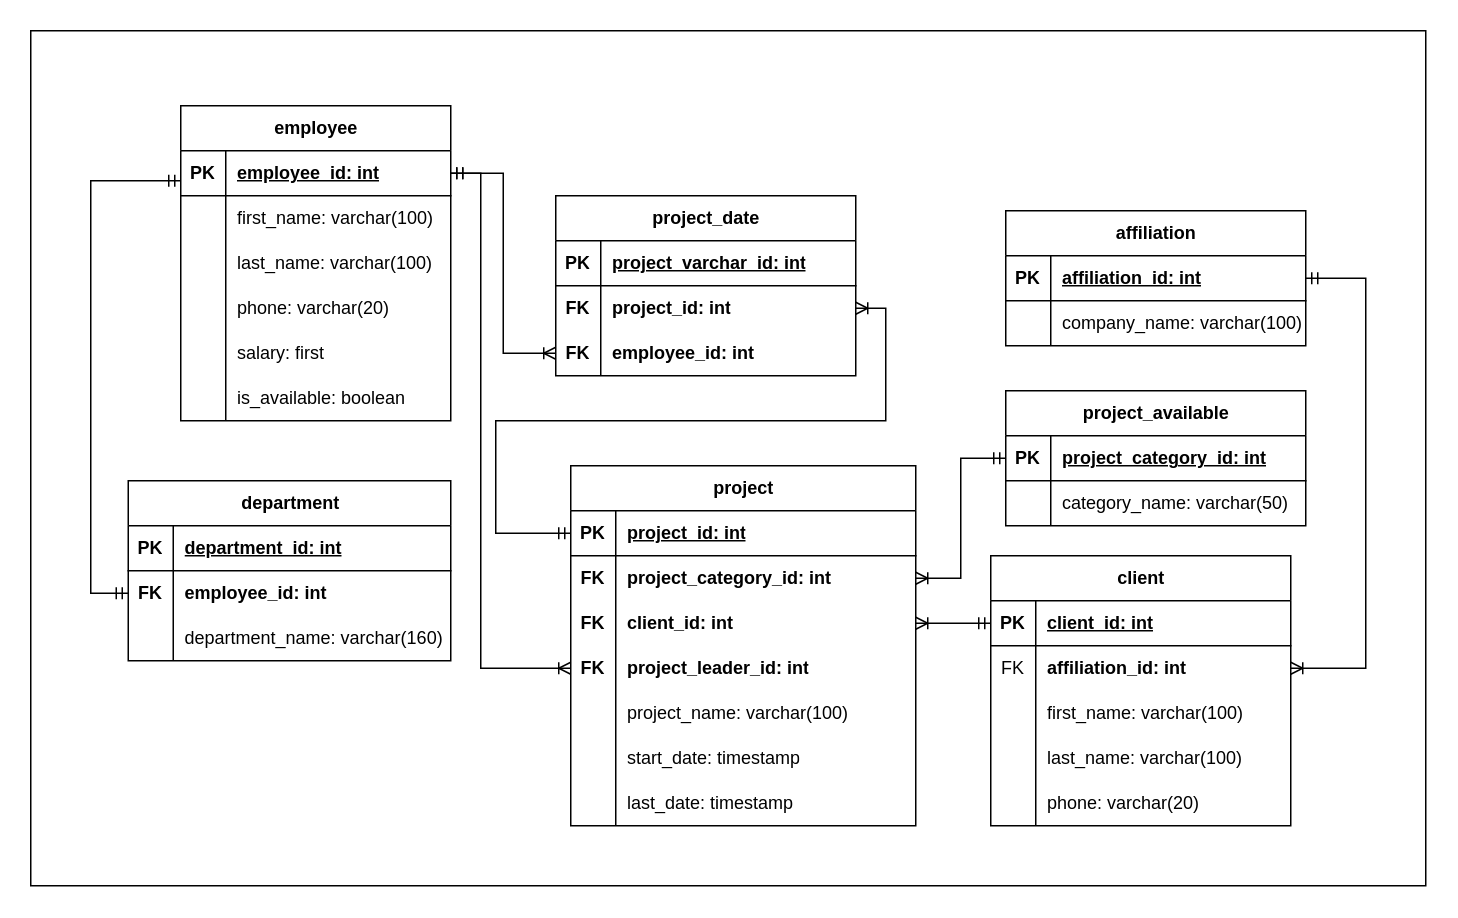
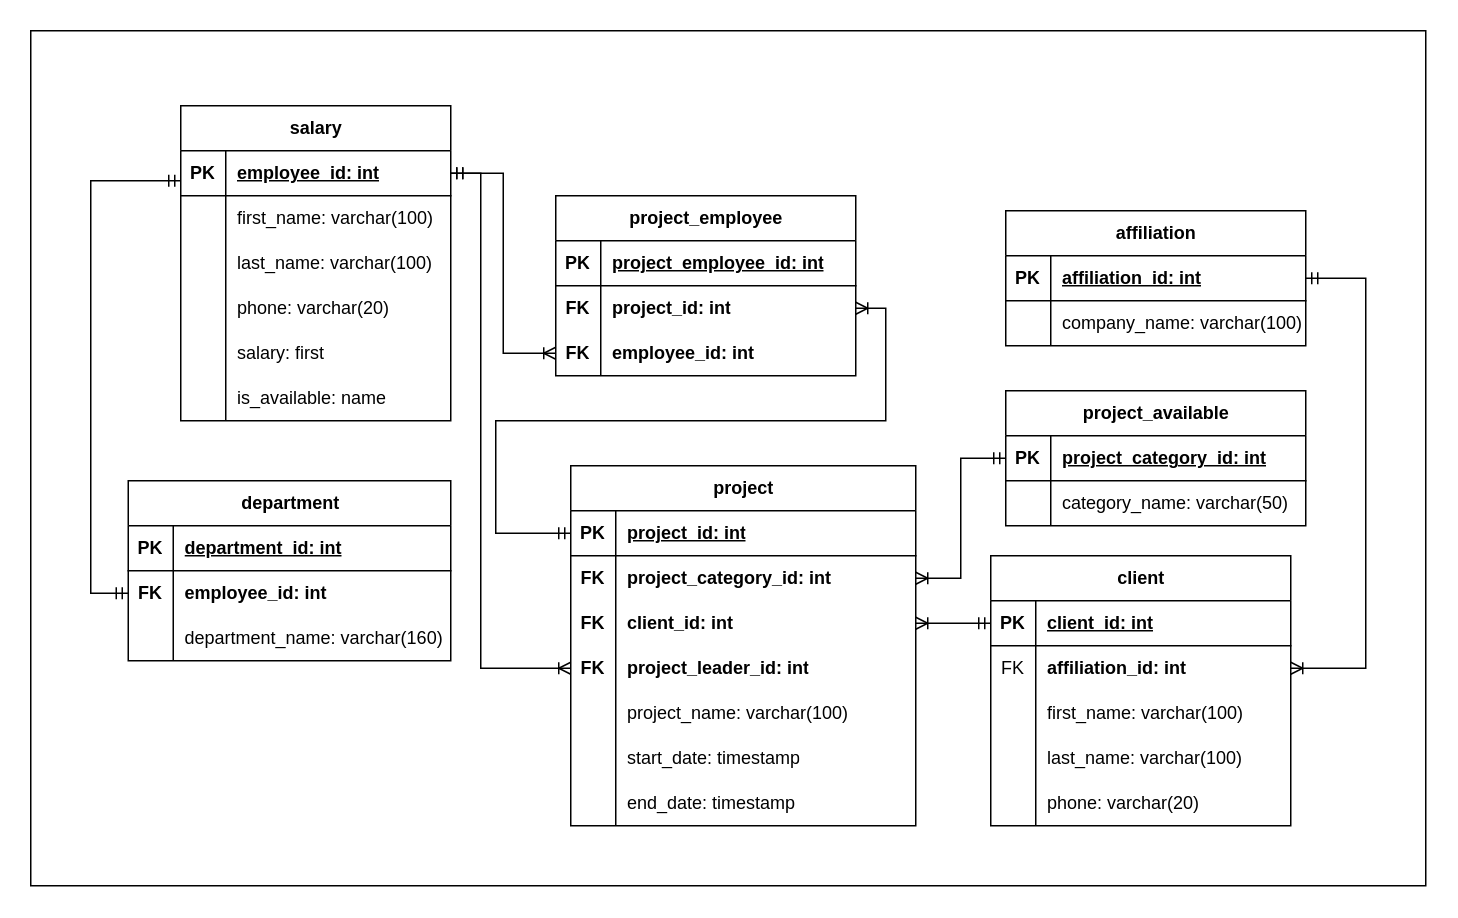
(317, 128) -> (317, 128)
(707, 218) -> (707, 218)
(719, 263) -> (722, 263)
(327, 398) -> (314, 398)
(719, 803) -> (716, 803)
